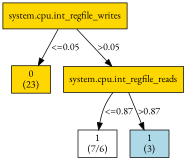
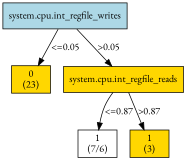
(65, 16) -> (65, 16)
(150, 144) -> (150, 144)
